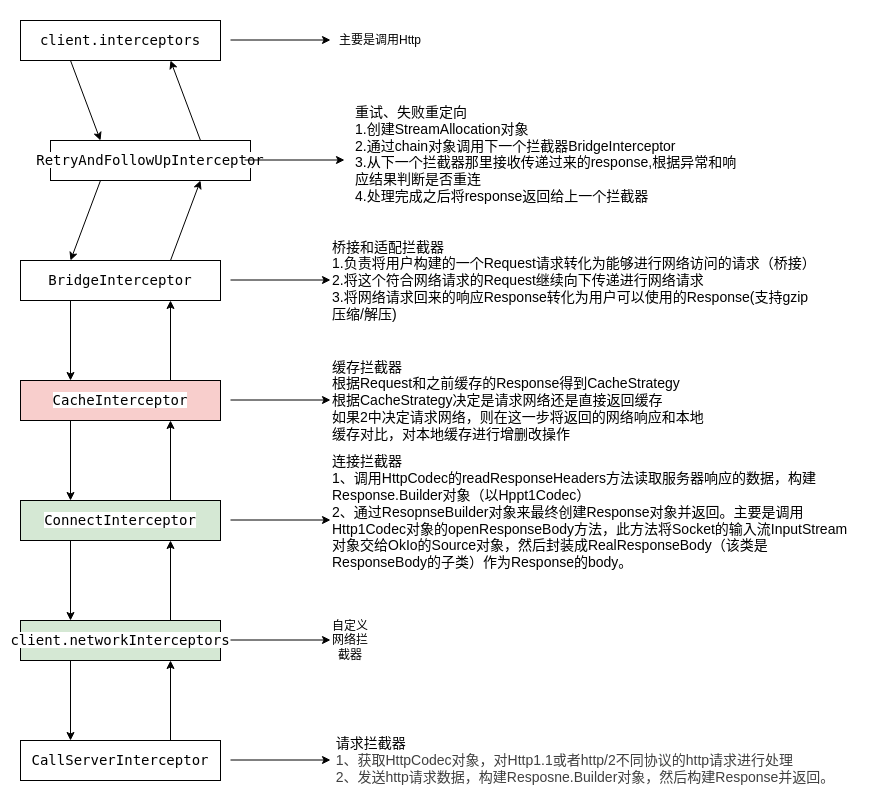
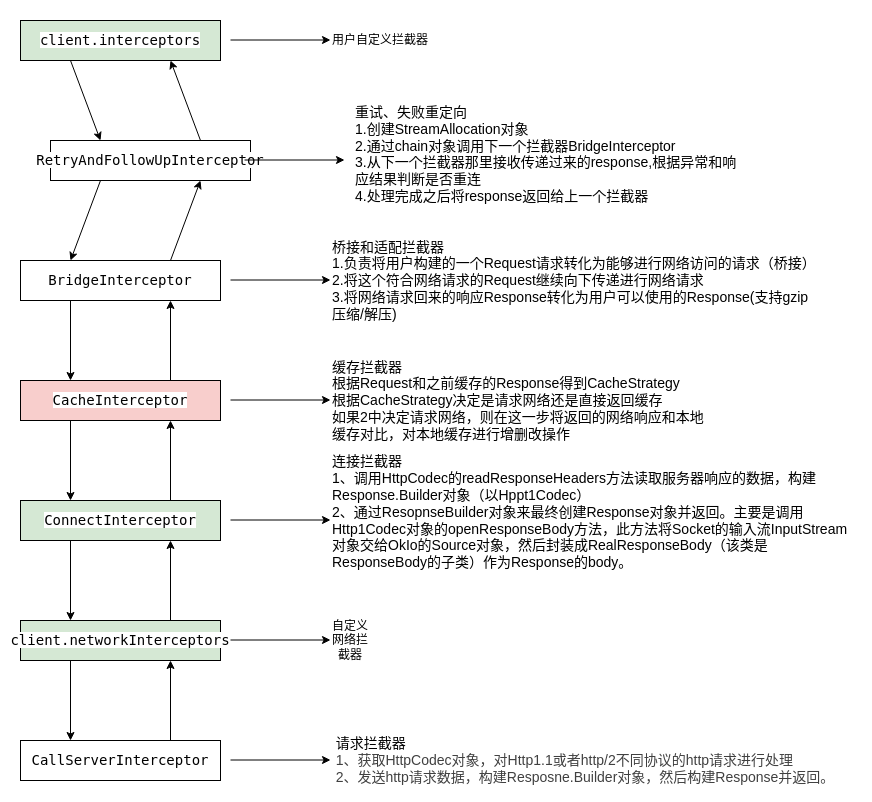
(121, 41) -> (121, 41)
(381, 41) -> (381, 41)
